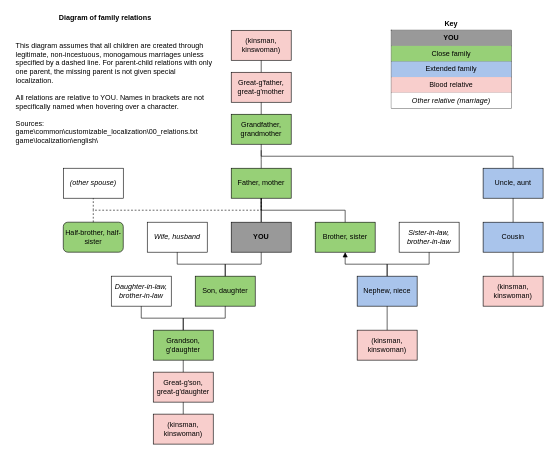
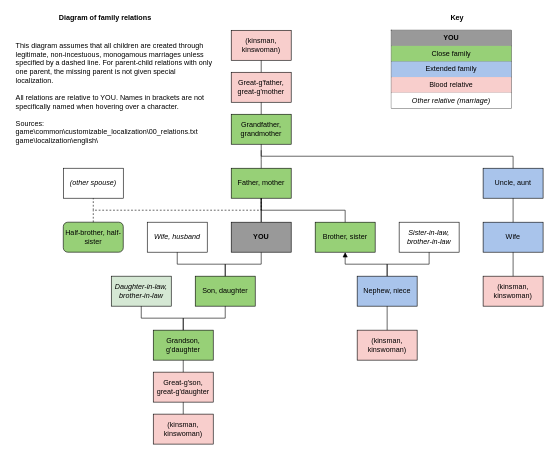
(452, 24) -> (458, 18)
(513, 237) -> (513, 237)
(141, 291) -> (141, 291)
